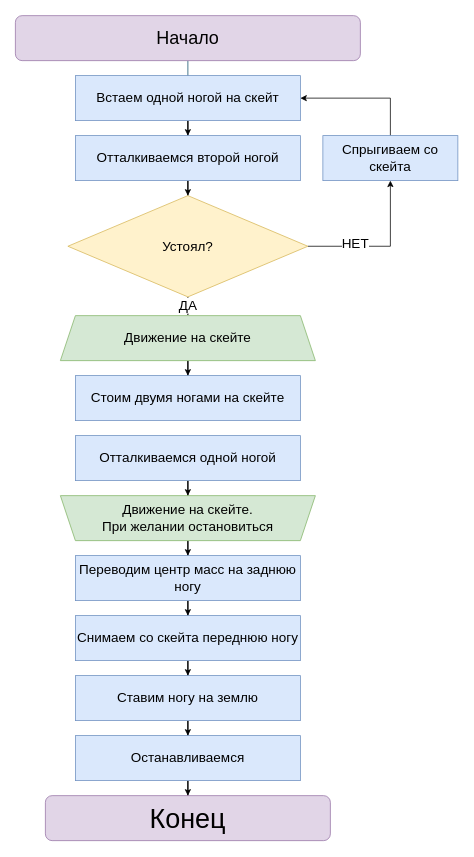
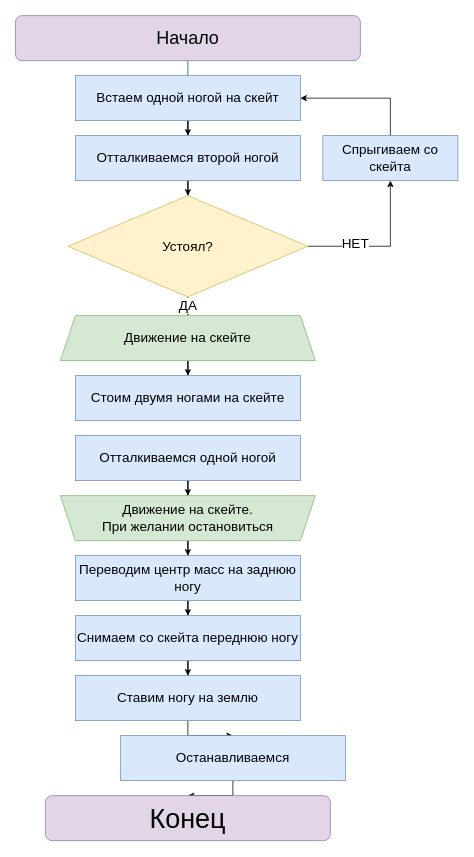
(188, 758) -> (233, 758)
